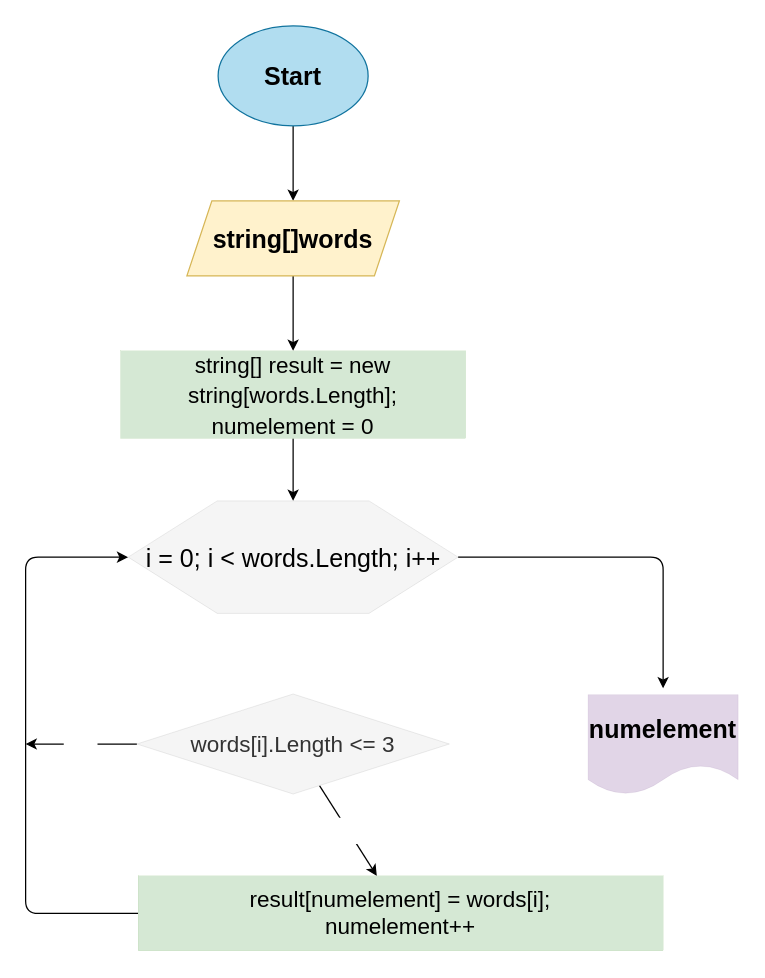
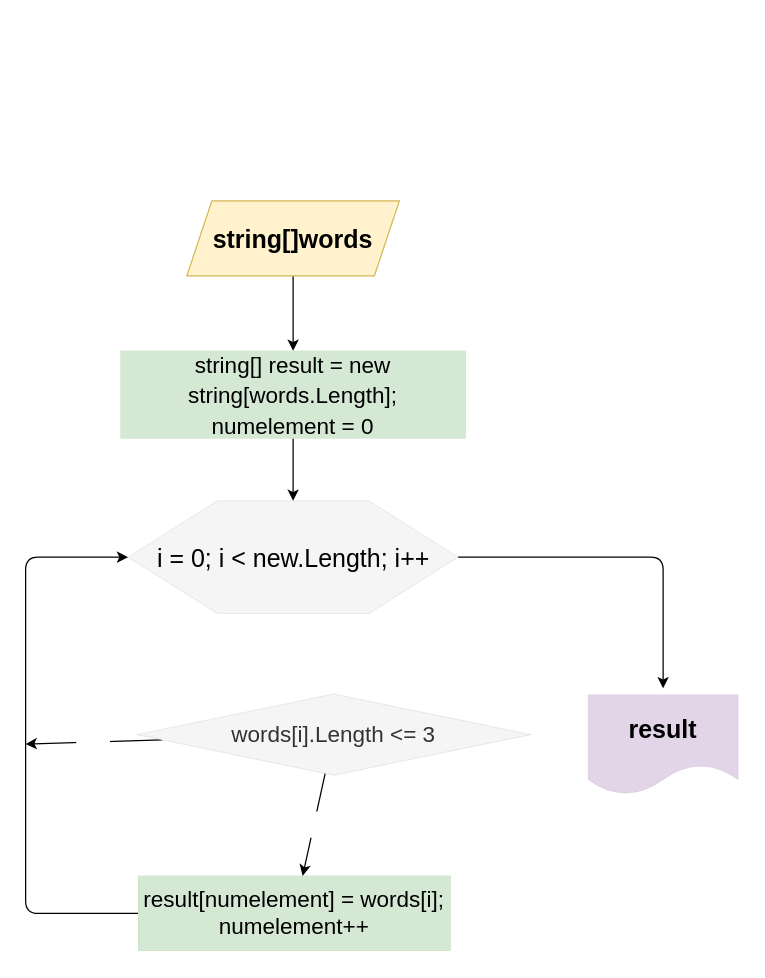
(293, 76) -> none
(293, 159) -> none
(294, 557) -> (294, 557)
(663, 729) -> (663, 729)
(293, 744) -> (334, 734)
(401, 913) -> (294, 913)
